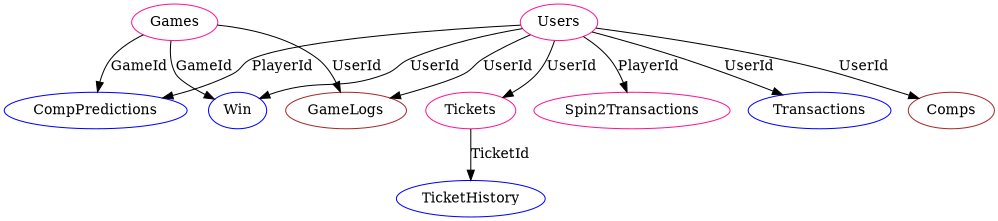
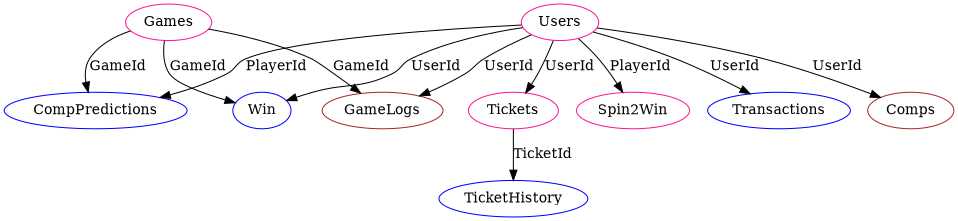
(357, 66) -> (361, 66)
(632, 111) -> (633, 111)
